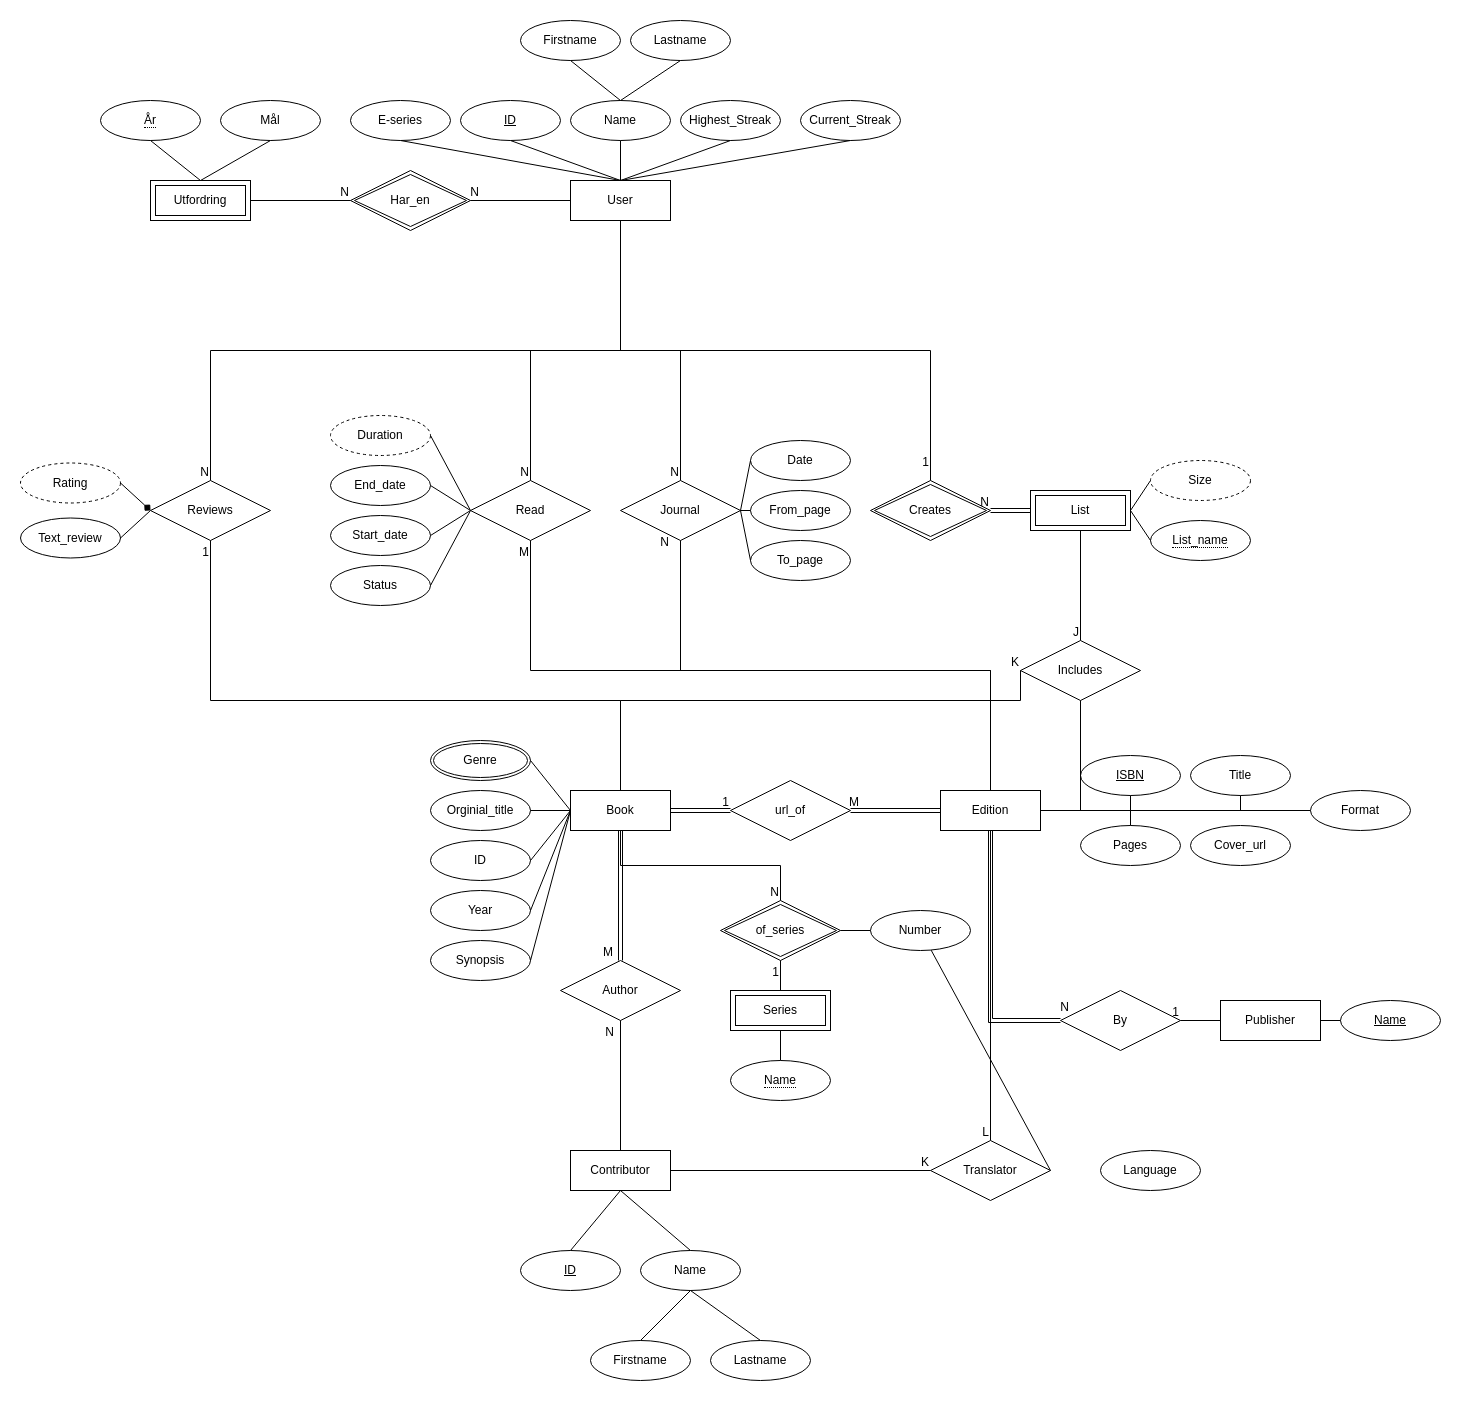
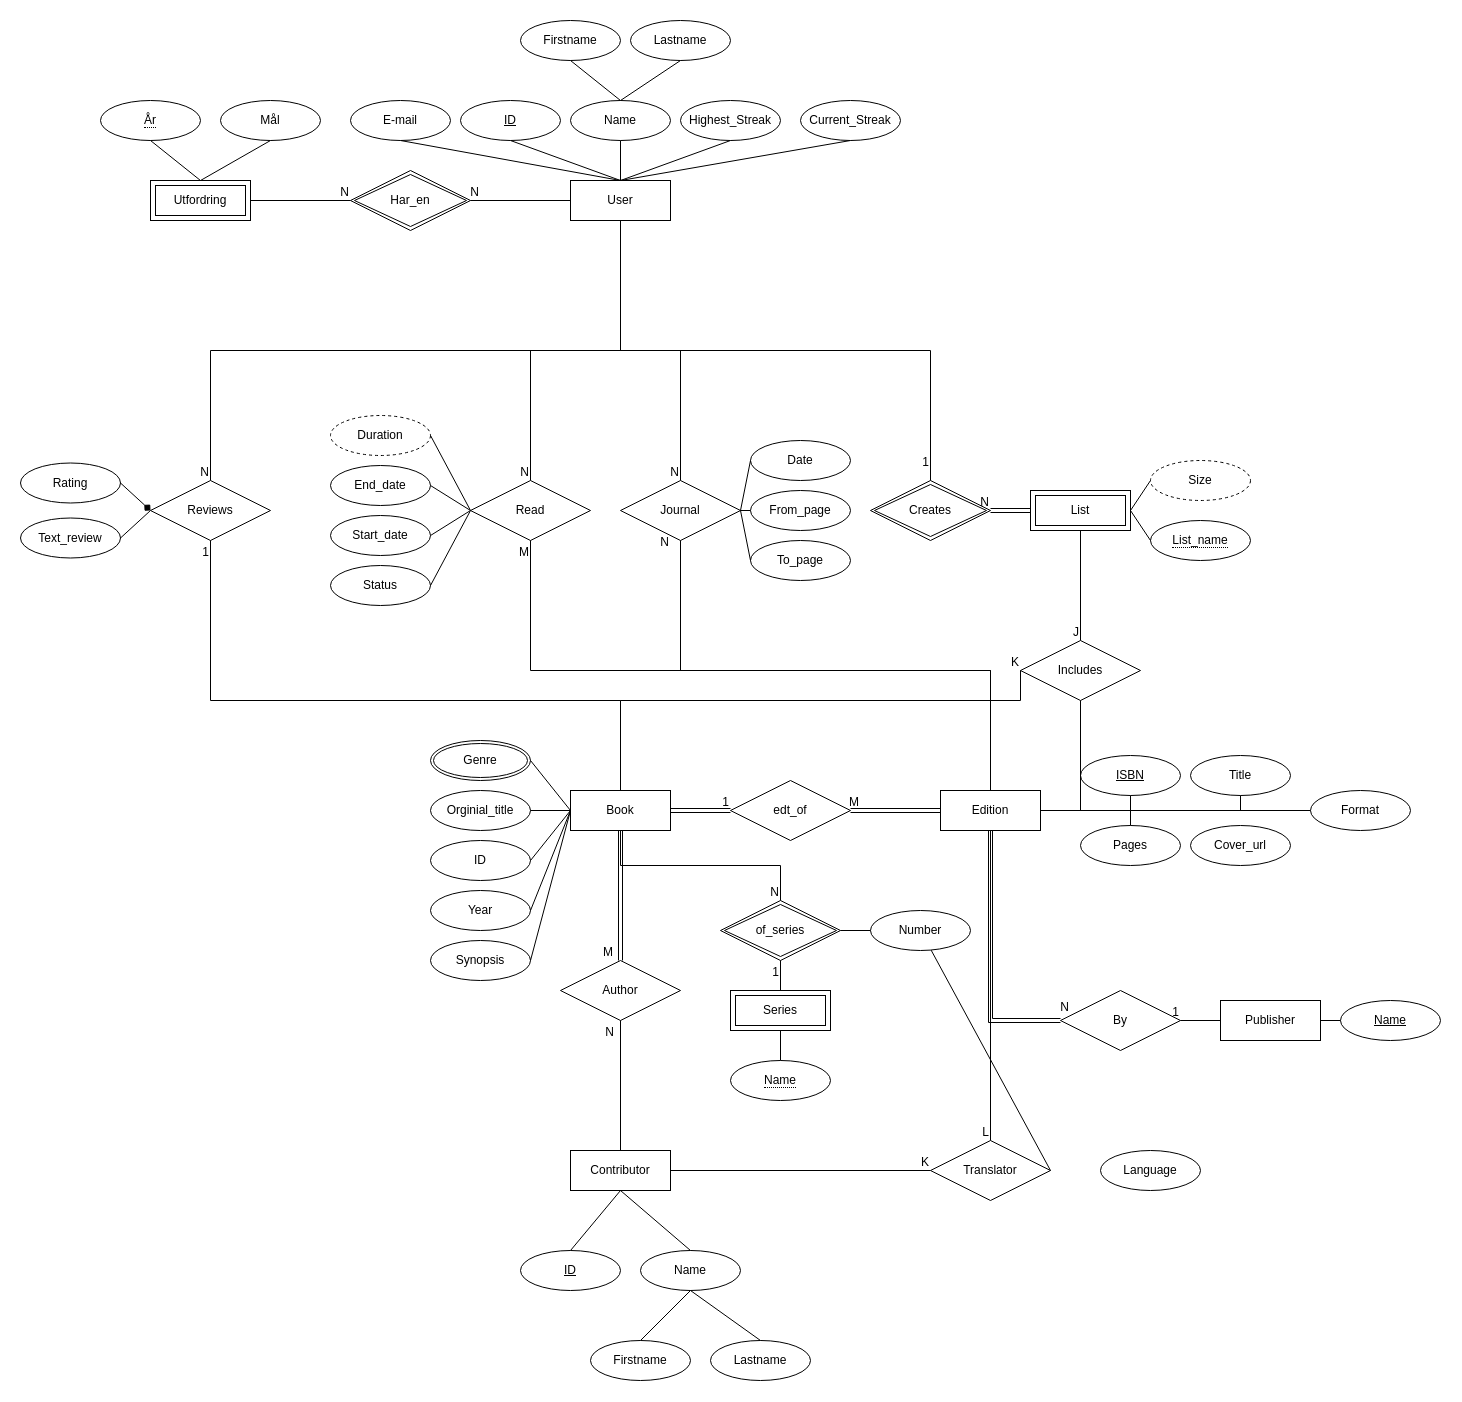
(401, 121) -> (401, 121)
(71, 483) -> (71, 483)
(791, 811) -> (791, 811)
